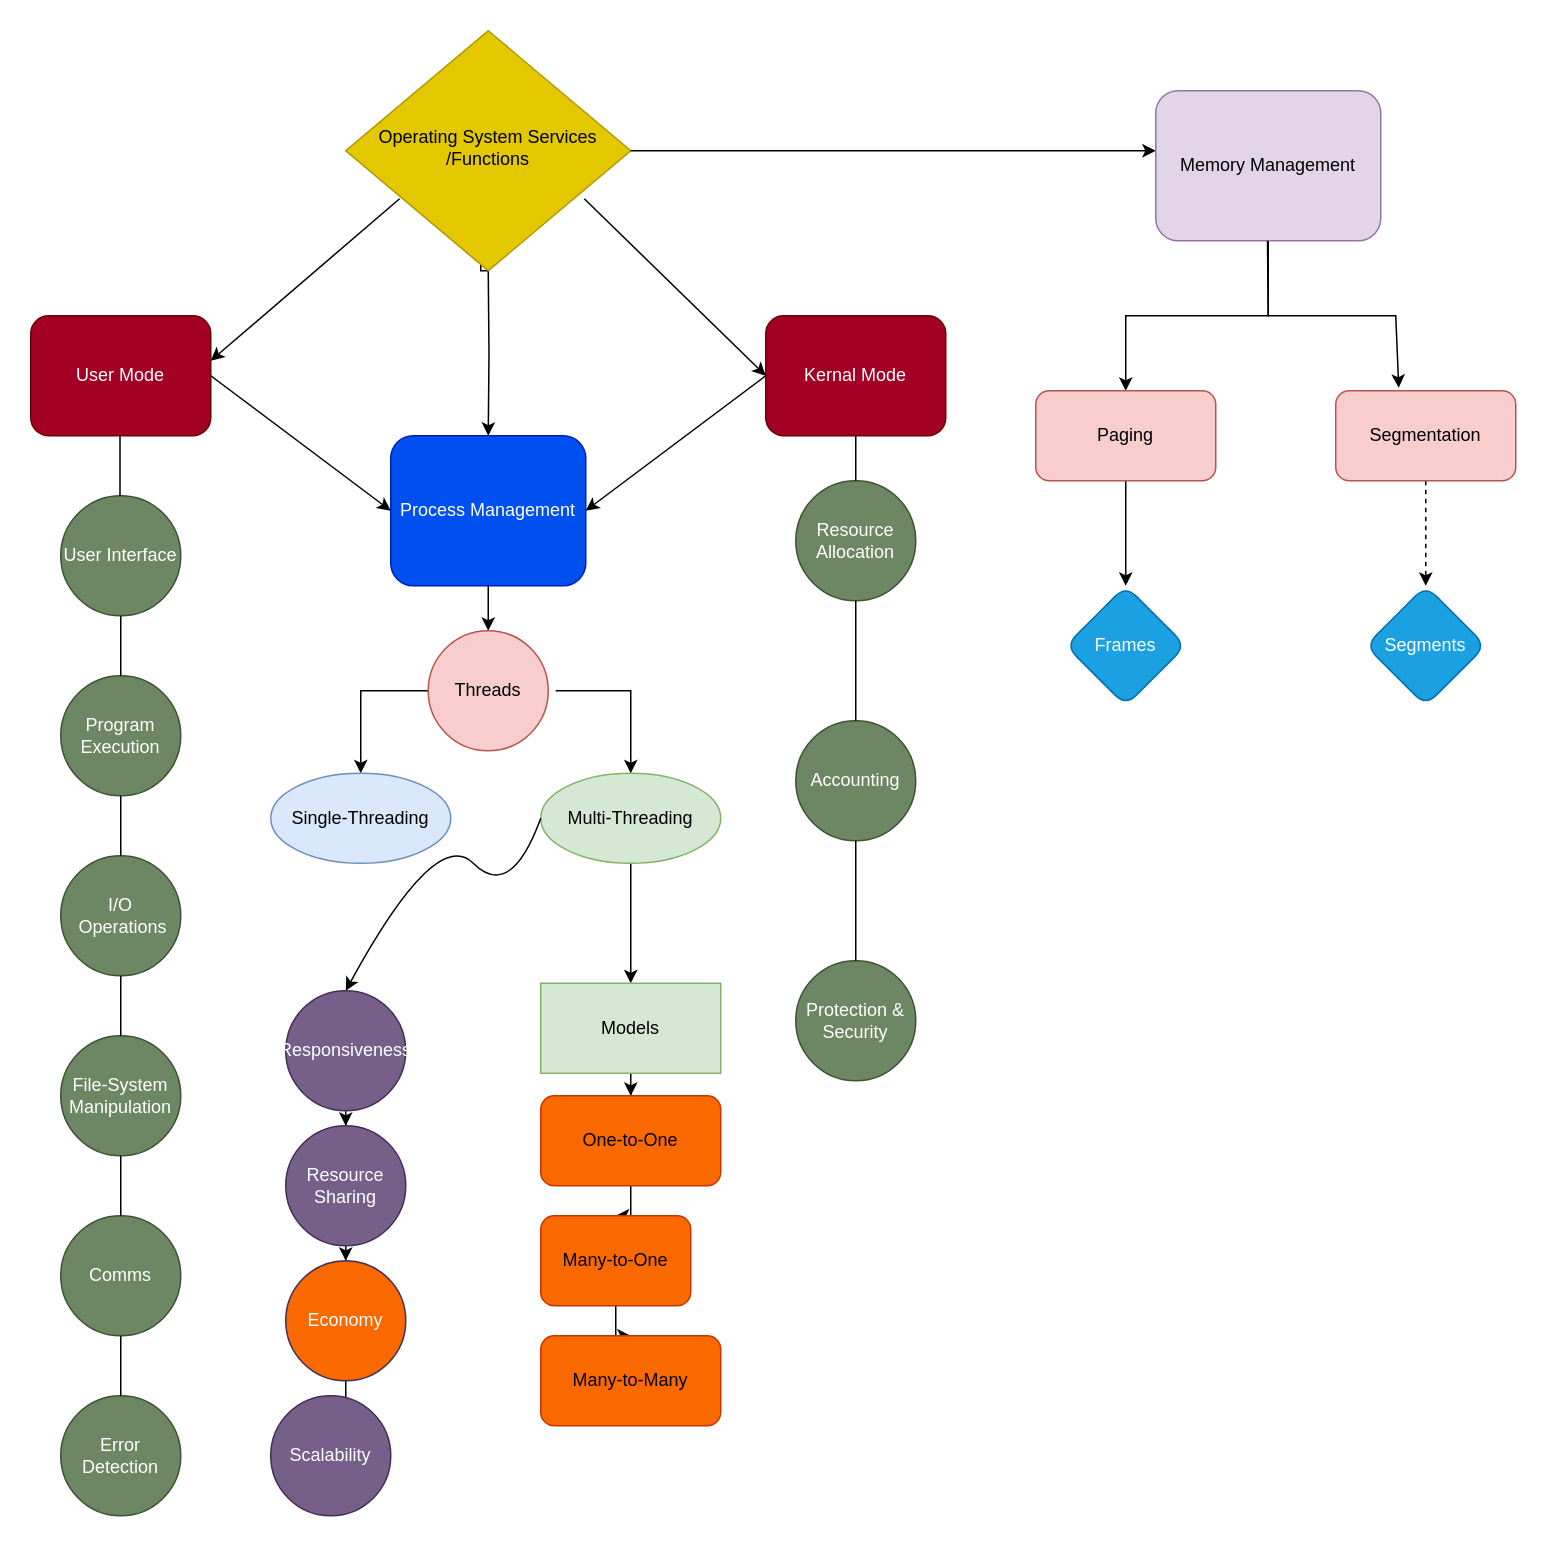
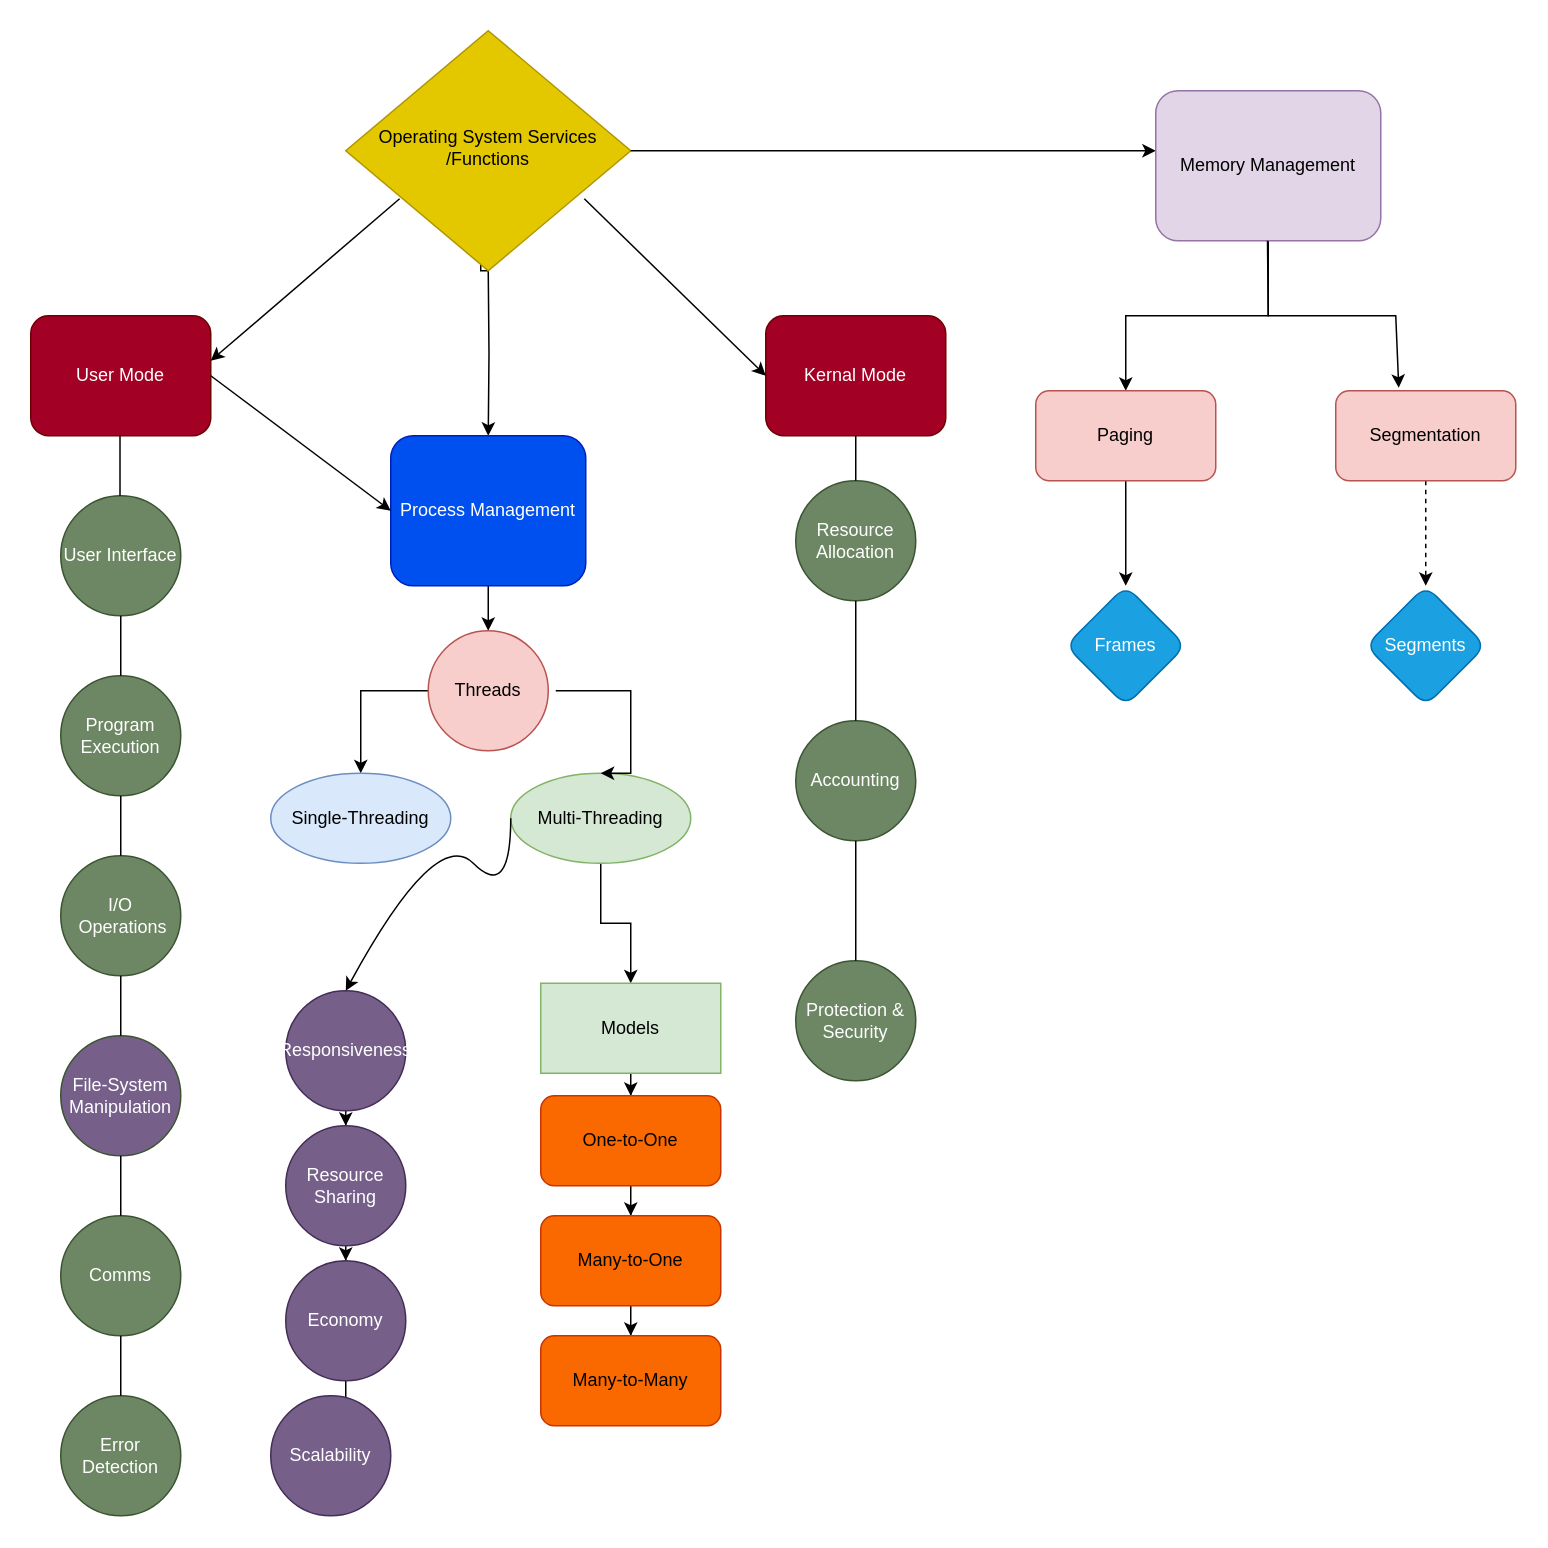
(680, 440) -> none
(631, 818) -> (601, 818)
(121, 1096) -> (121, 1096)
(616, 1261) -> (631, 1261)
(346, 1321) -> (346, 1321)
